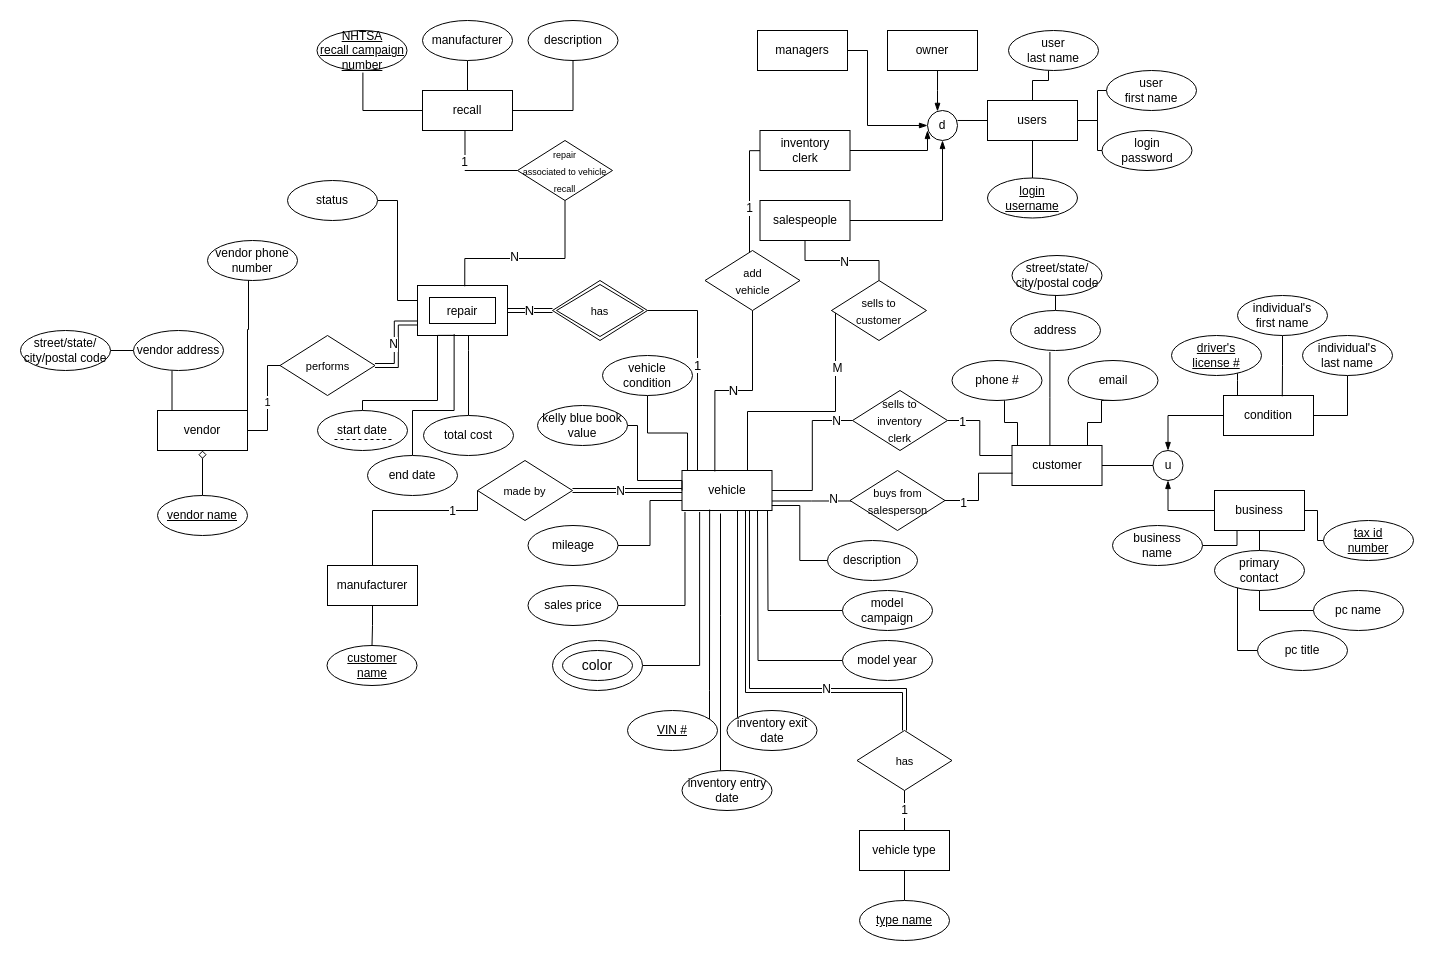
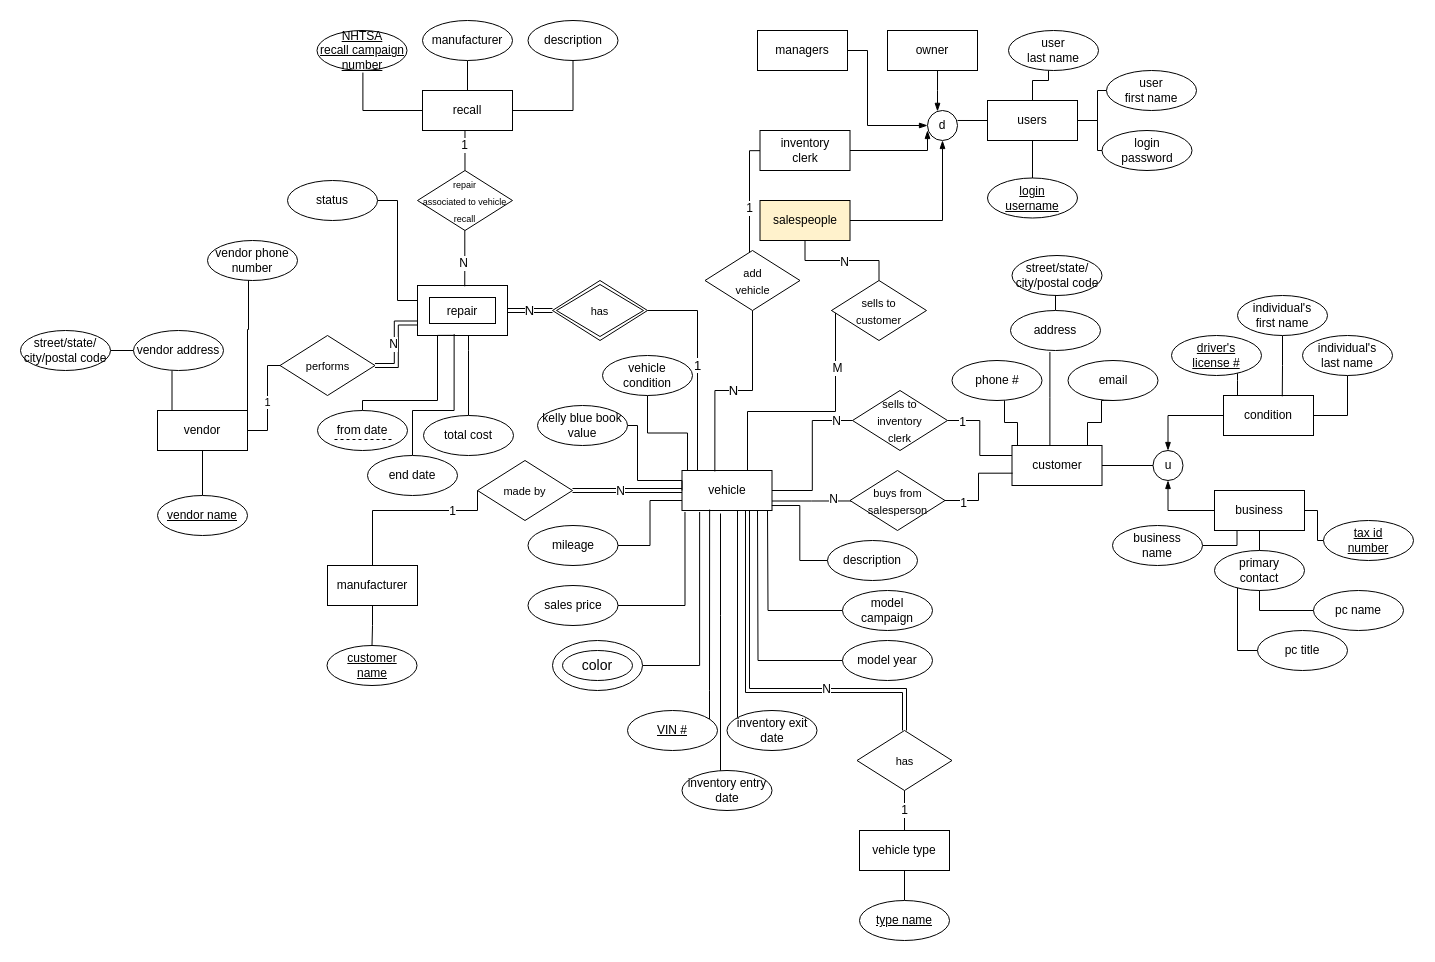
(565, 171) -> (465, 201)
(805, 221) -> (805, 221)
(363, 431) -> (363, 431)
(203, 459) -> (203, 455)
